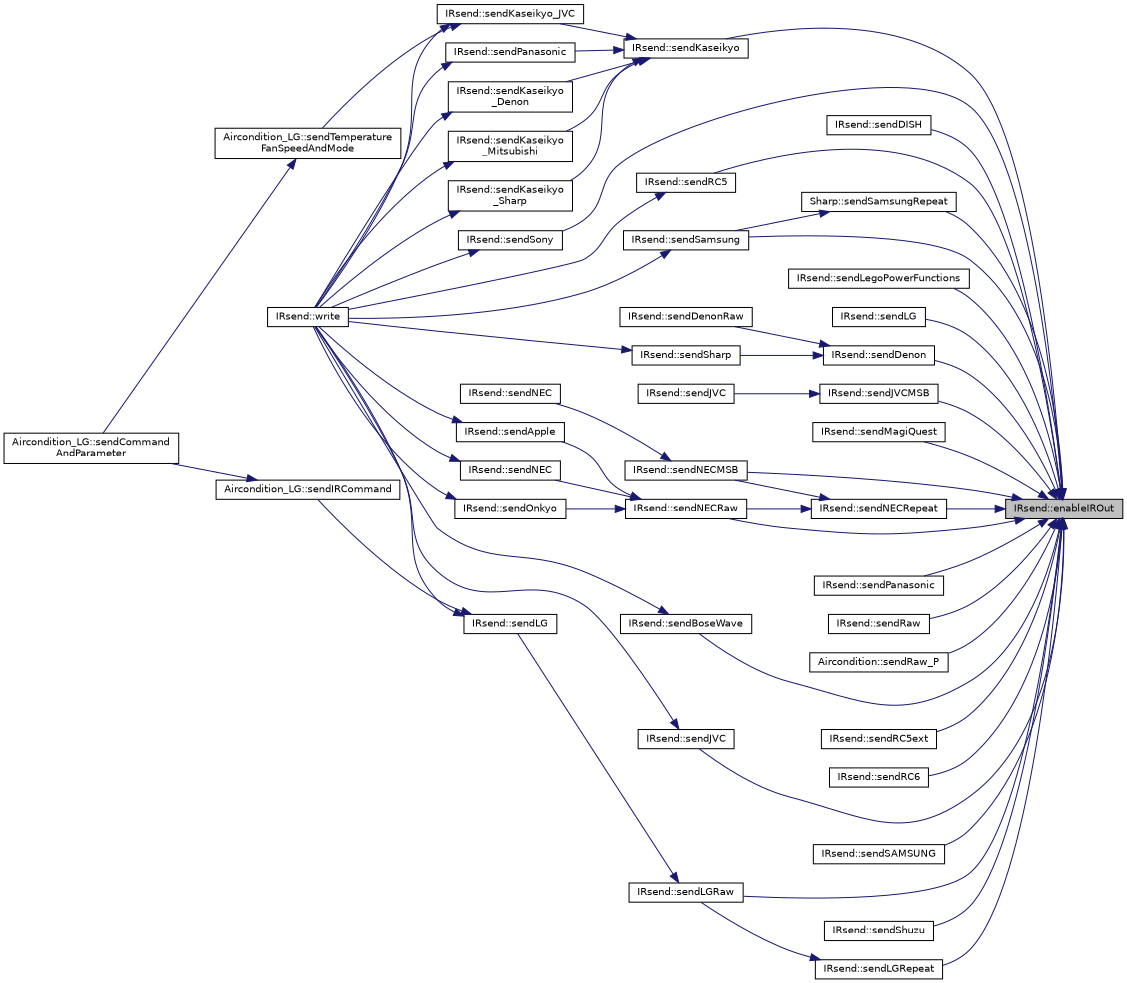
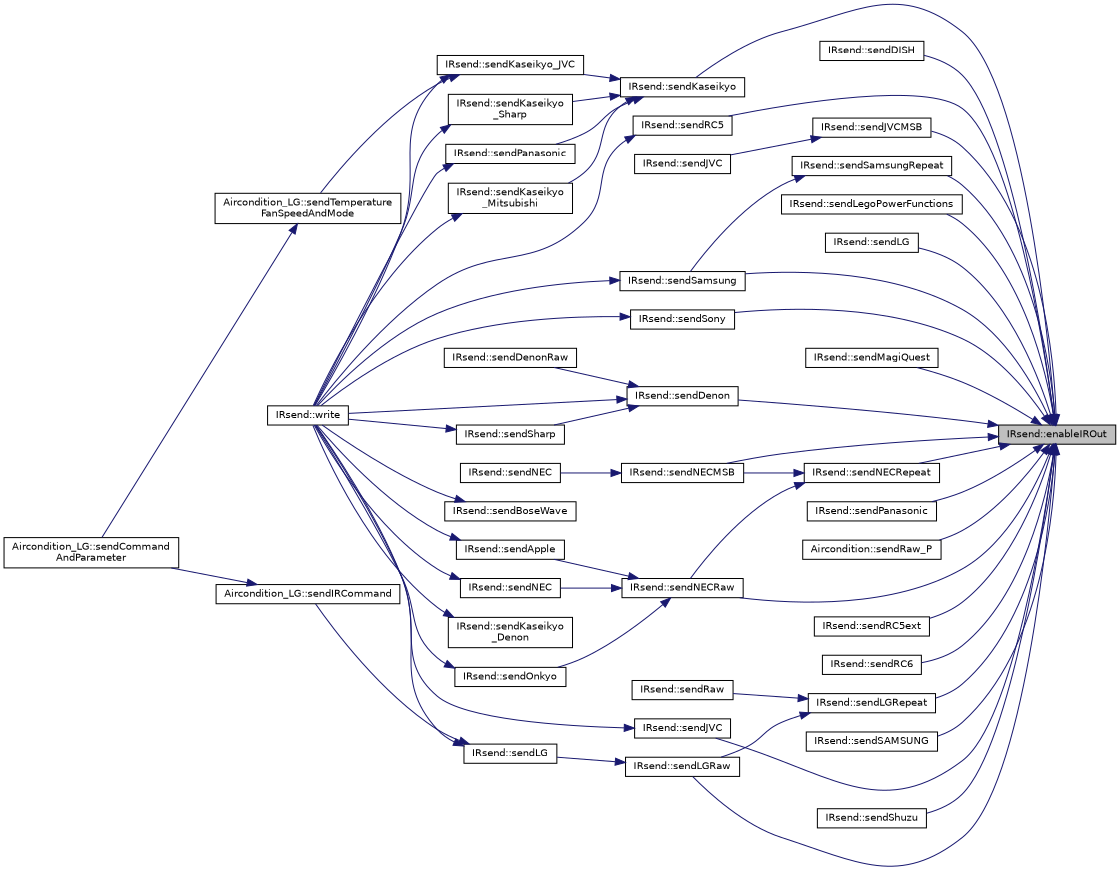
(603, 71) -> none
(879, 202) -> (872, 166)
none -> (483, 406)
(998, 584) -> (766, 696)
(919, 702) -> none
